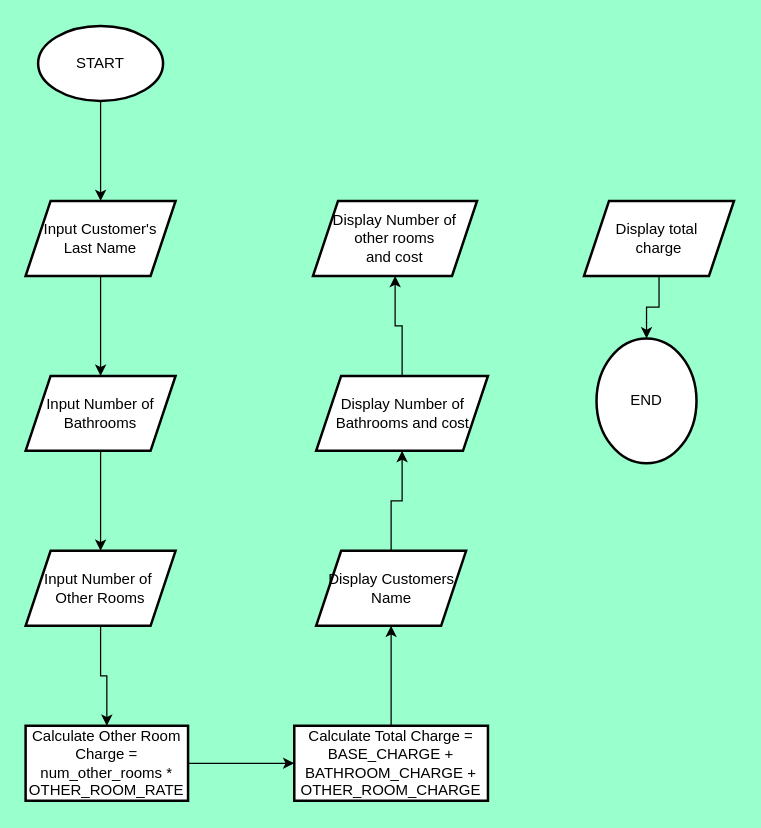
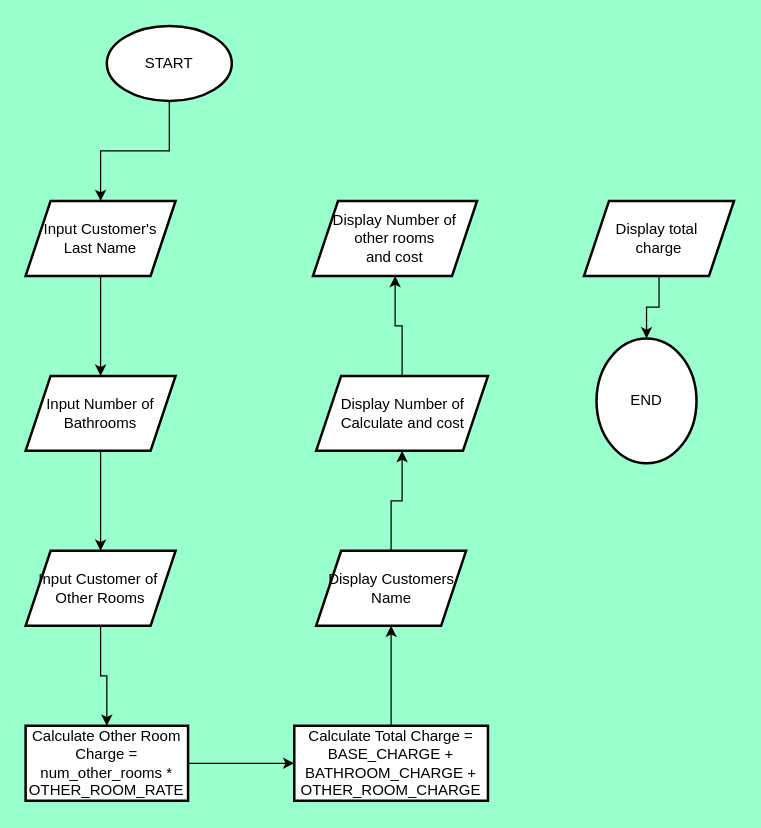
(101, 63) -> (169, 63)
(403, 413) -> (403, 413)
(101, 588) -> (101, 588)
